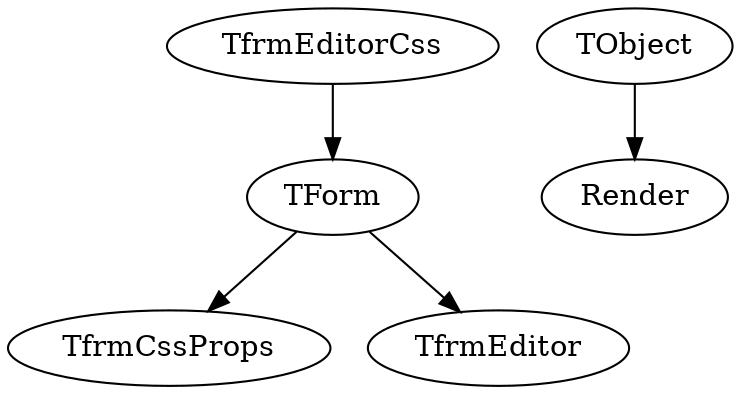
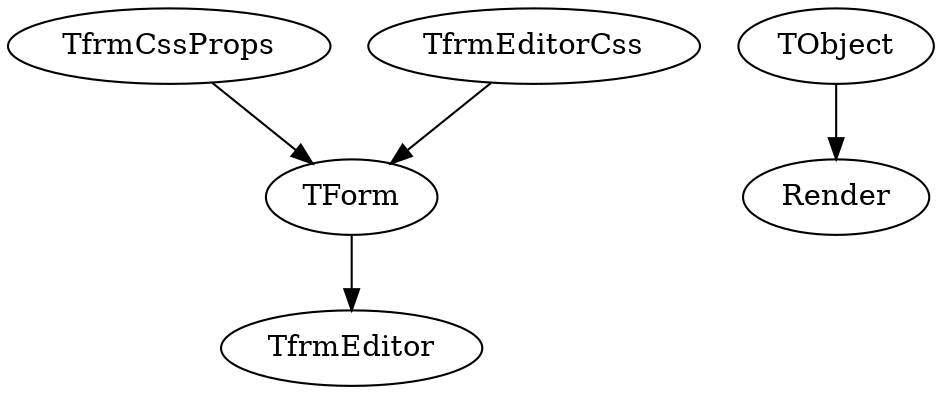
(260, 264) -> (254, 117)
